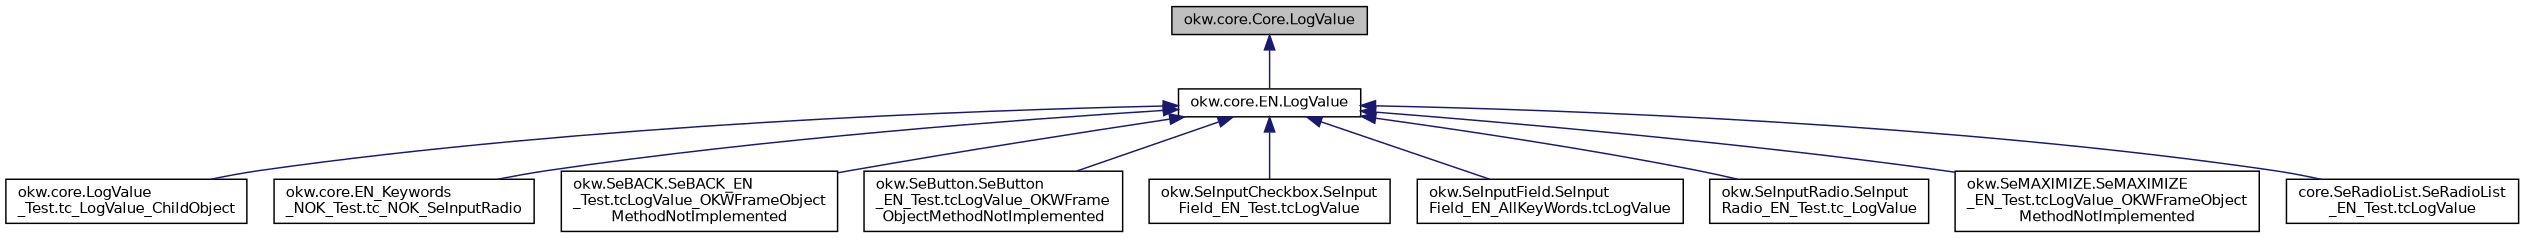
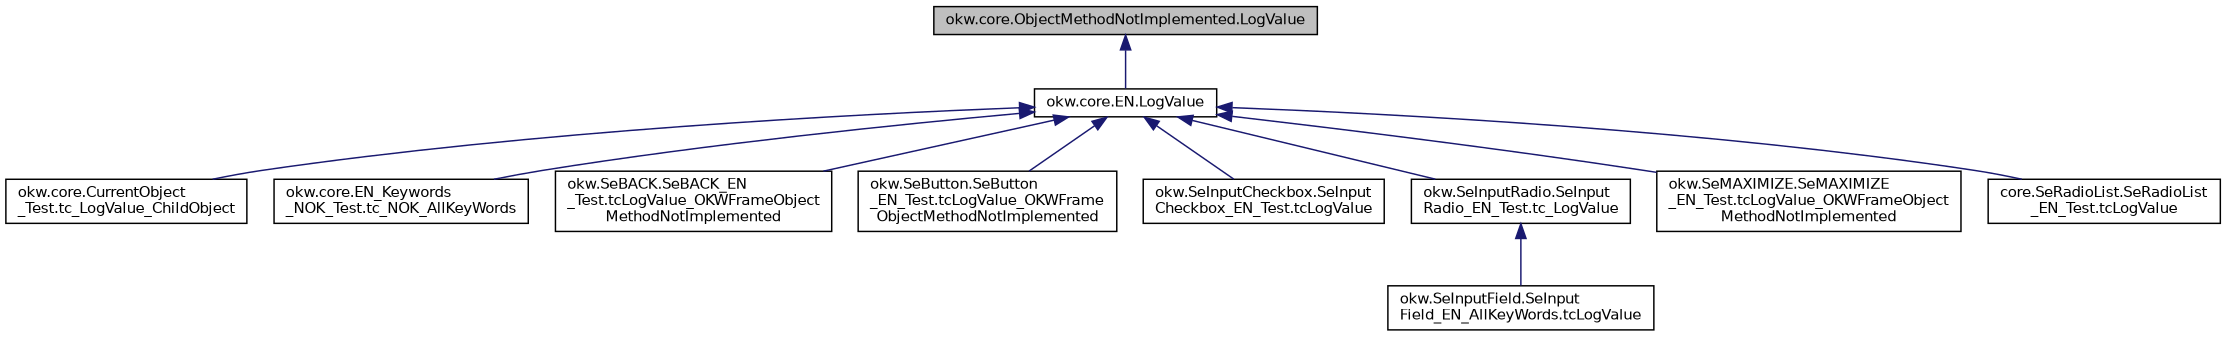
(1270, 21) -> (1126, 21)
(1405, 151) -> (1521, 262)
(126, 201) -> (126, 201)
(404, 201) -> (401, 201)
(1270, 201) -> (1264, 201)
